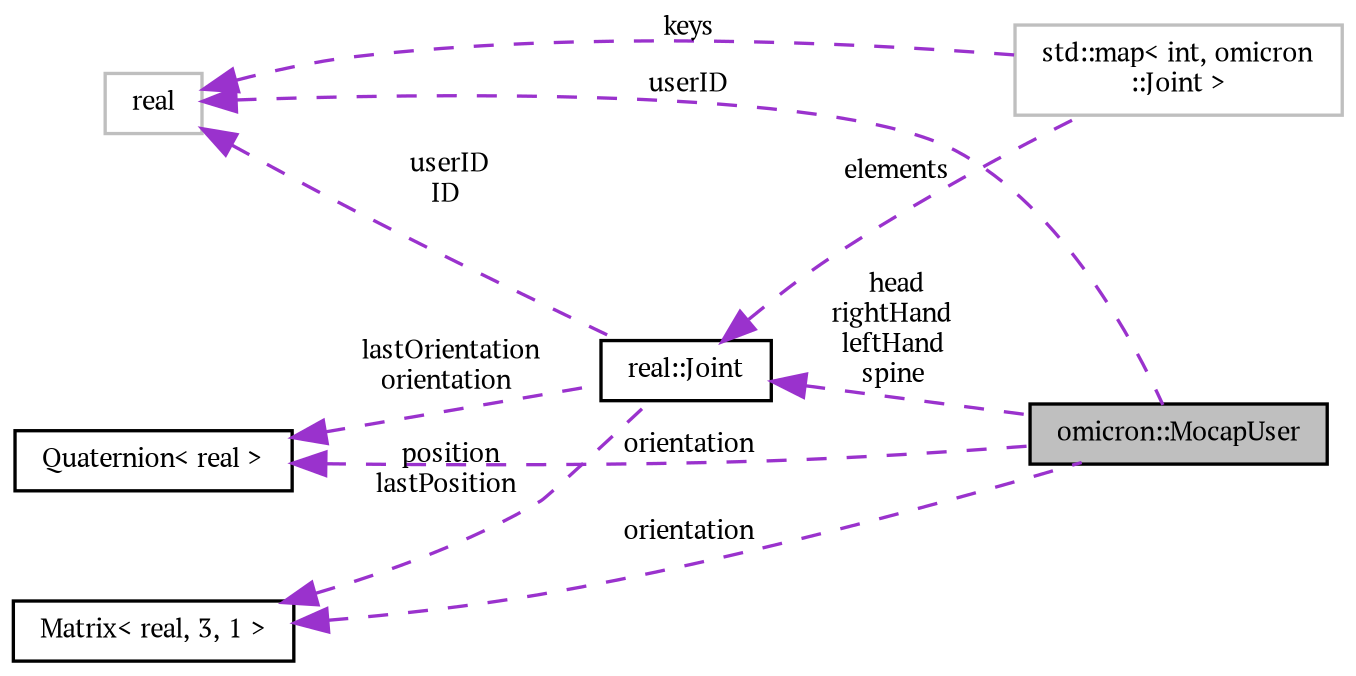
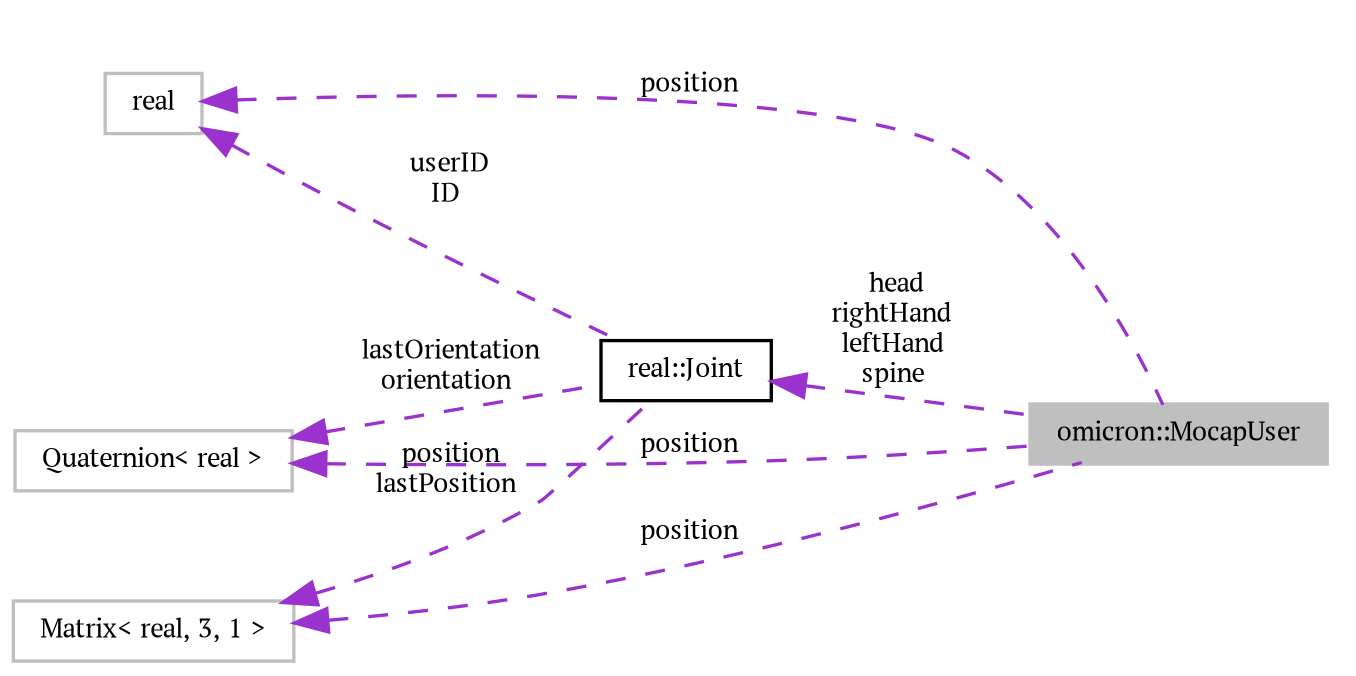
(1179, 70) -> none
(686, 85) -> (686, 85)
(1179, 434) -> (1179, 434)
(686, 446) -> (686, 446)
(154, 461) -> (154, 461)
(686, 533) -> (686, 533)
(154, 631) -> (154, 631)
